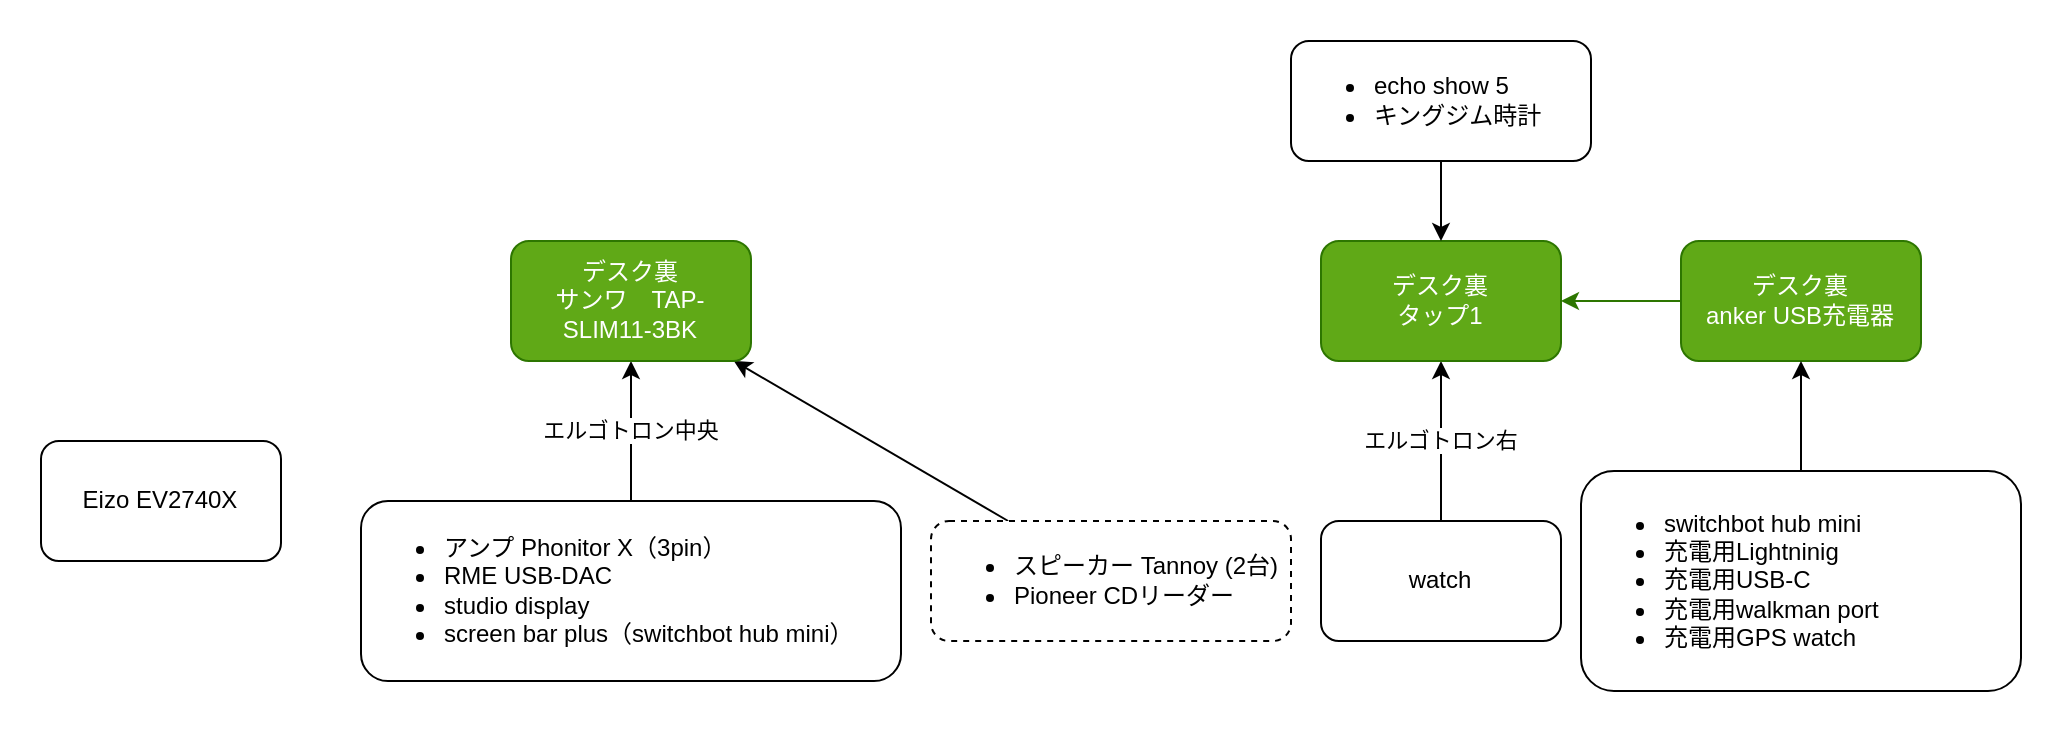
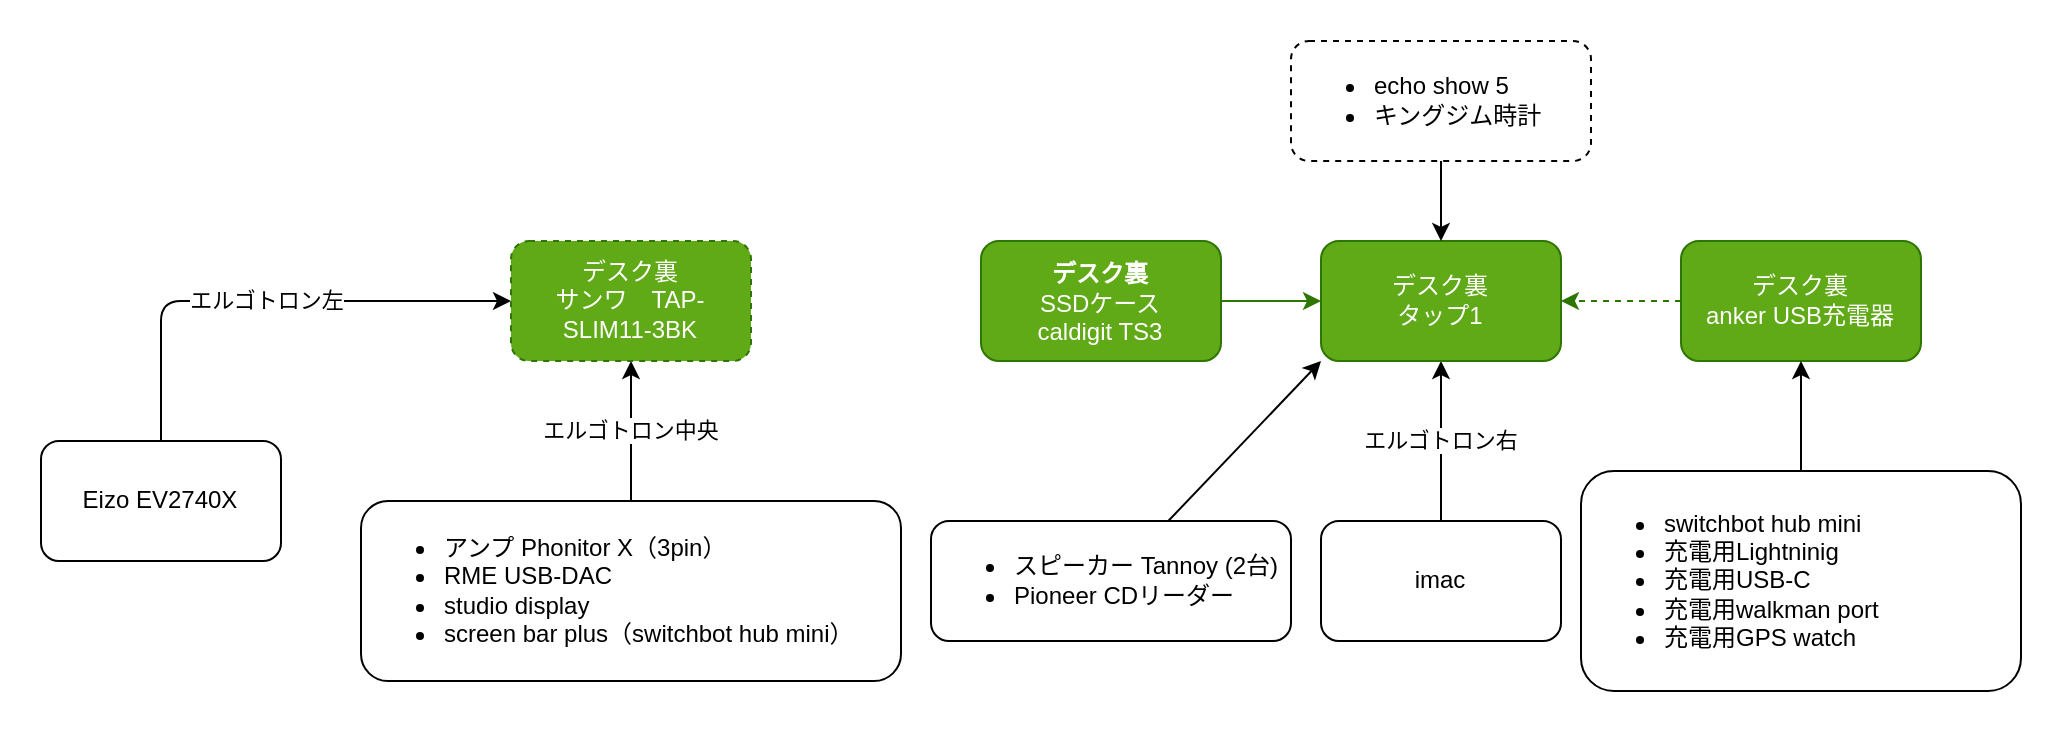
(1441, 101) -> (1441, 101)
none -> (404, 301)
(631, 301) -> (631, 301)
none -> (1101, 301)
none -> (1264, 301)
(1625, 301) -> (1625, 301)
(877, 444) -> (1240, 446)
(1111, 581) -> (1111, 581)
(1441, 581) -> (1441, 581)
